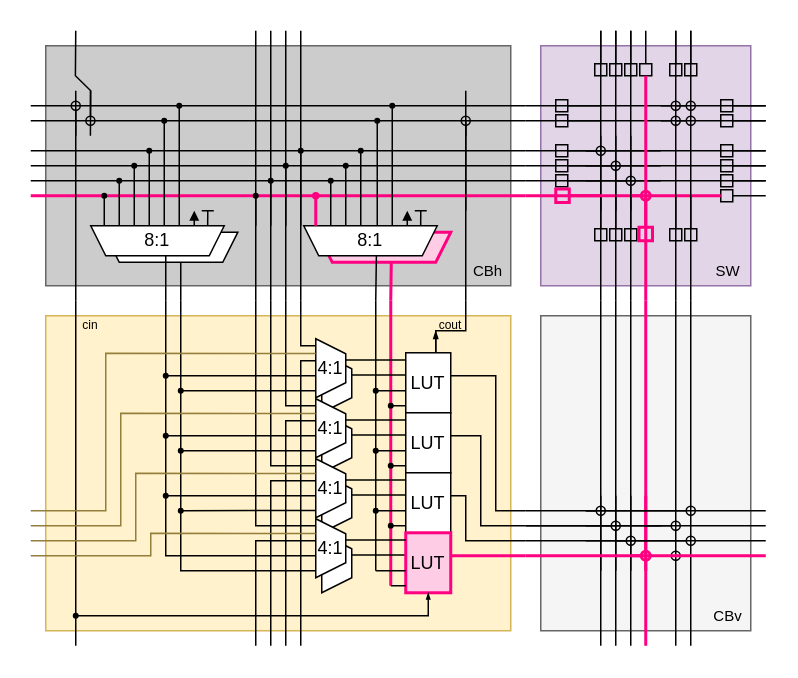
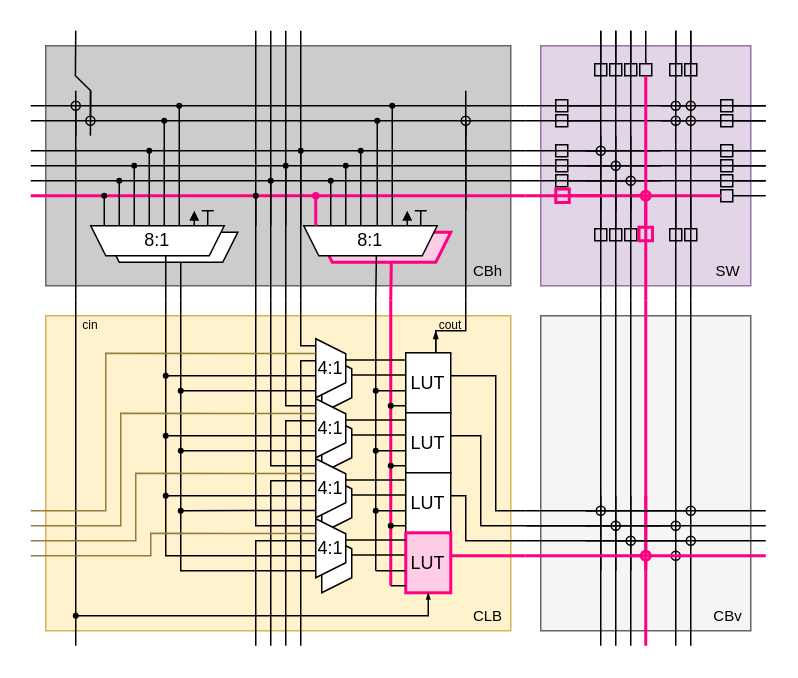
none -> (488, 616)
